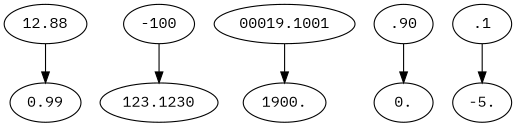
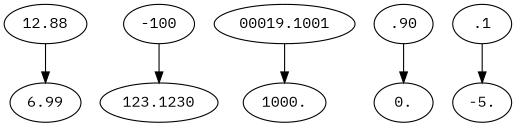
(46, 103) -> (46, 103)
(285, 103) -> (285, 103)
